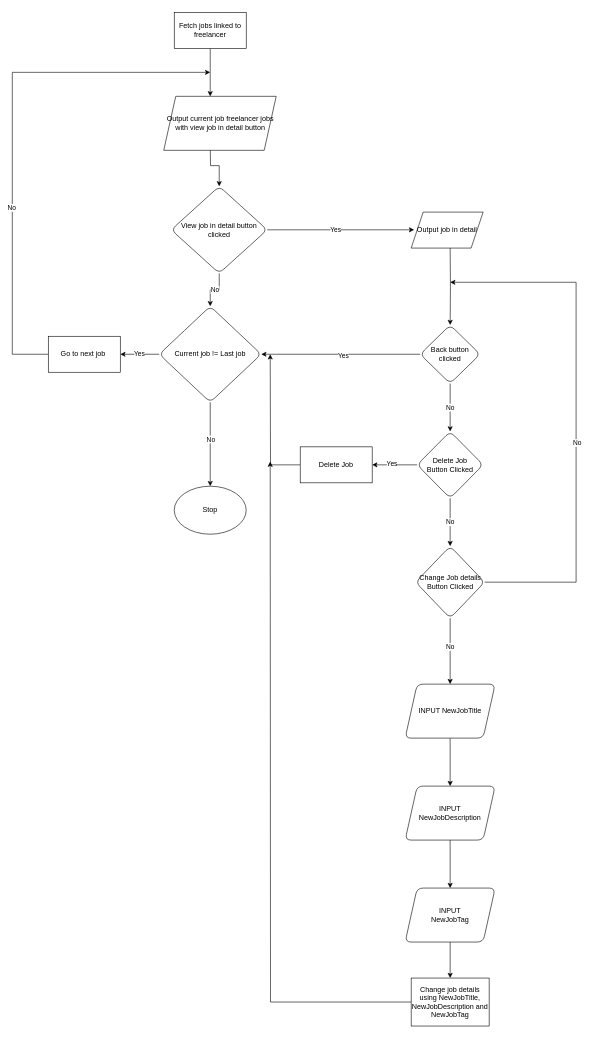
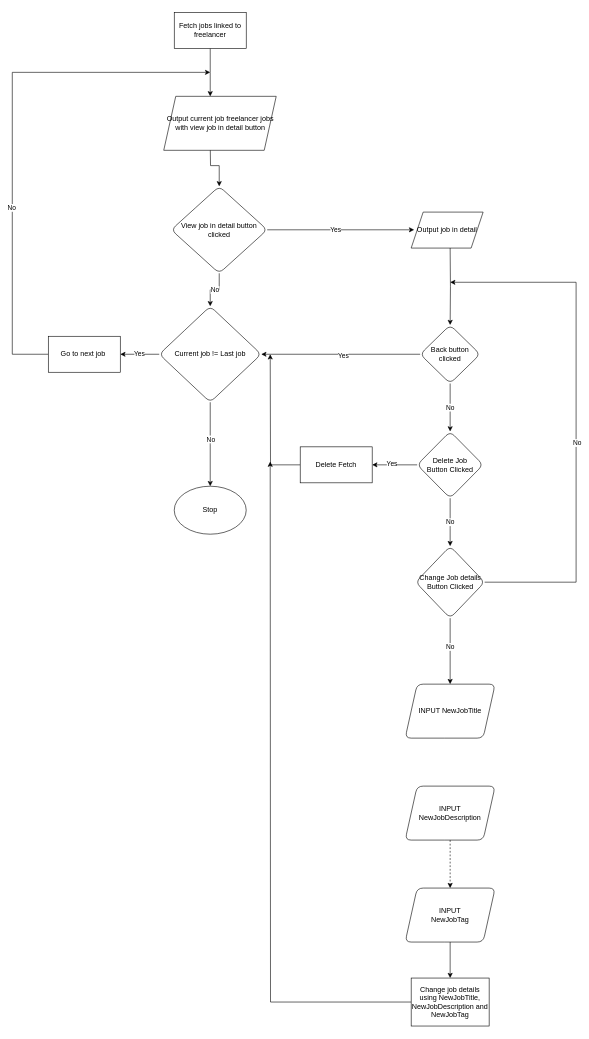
(336, 465) -> (336, 465)
(450, 780) -> none
(450, 862) -> (450, 862)
